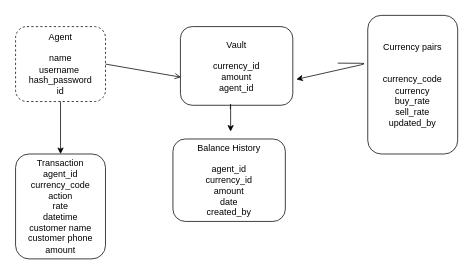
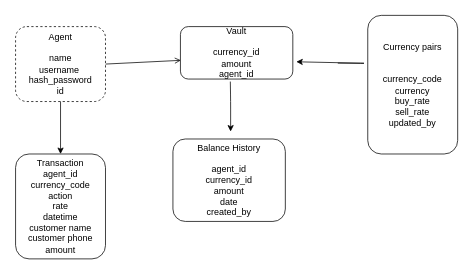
(237, 66) -> (237, 53)
